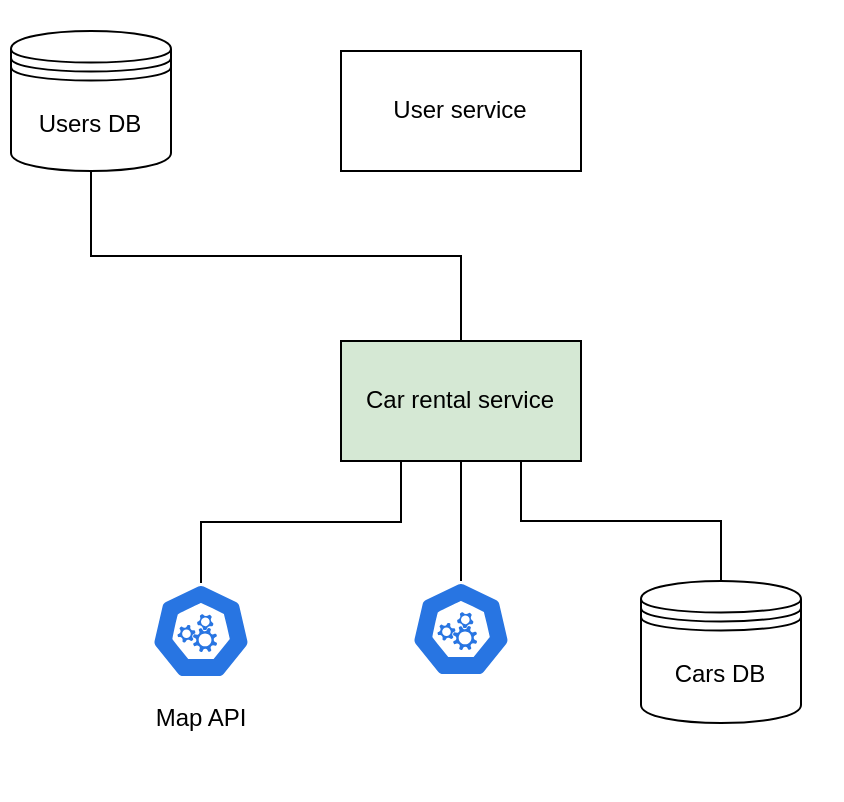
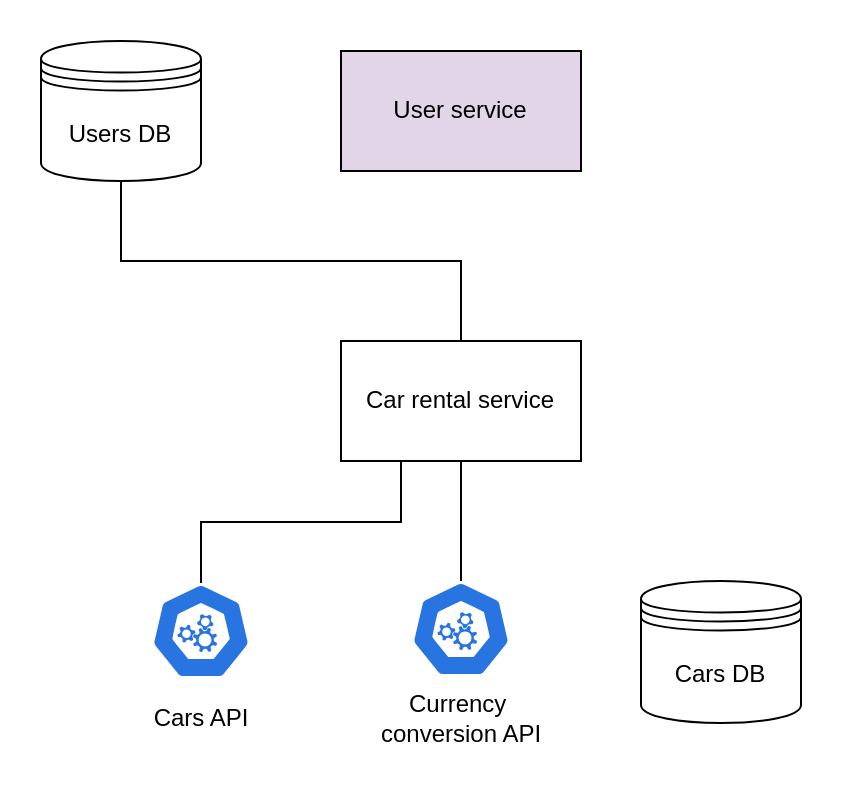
(91, 101) -> (121, 111)
(461, 111) -> (461, 111)
(461, 401) -> (461, 401)
(621, 521) -> none
(202, 719) -> (202, 719)
none -> (461, 719)
